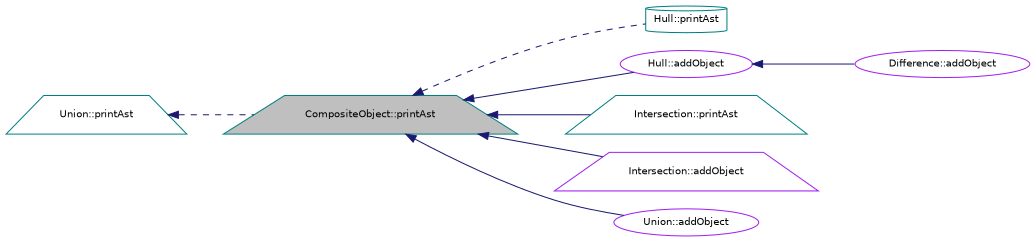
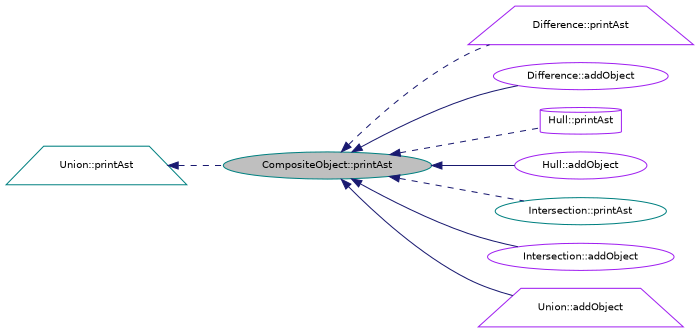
(686, 19) -> (581, 121)
none -> (581, 25)
(809, 64) -> (437, 110)
(371, 115) -> (327, 165)
(544, 115) -> (462, 190)
(686, 115) -> (581, 211)
(686, 172) -> (581, 257)
(686, 222) -> (581, 308)
